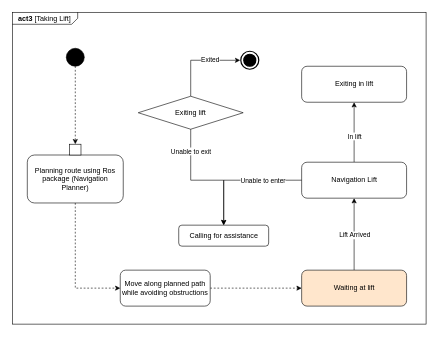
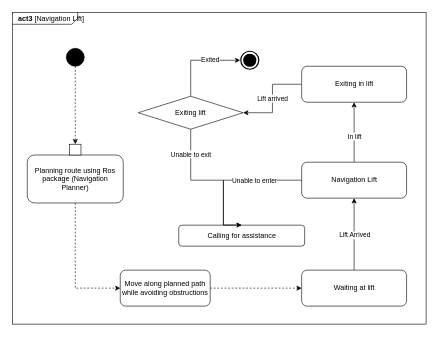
(47, 17) -> (54, 17)
none -> (273, 100)
(224, 236) -> (242, 236)
(354, 288) -> (354, 288)
